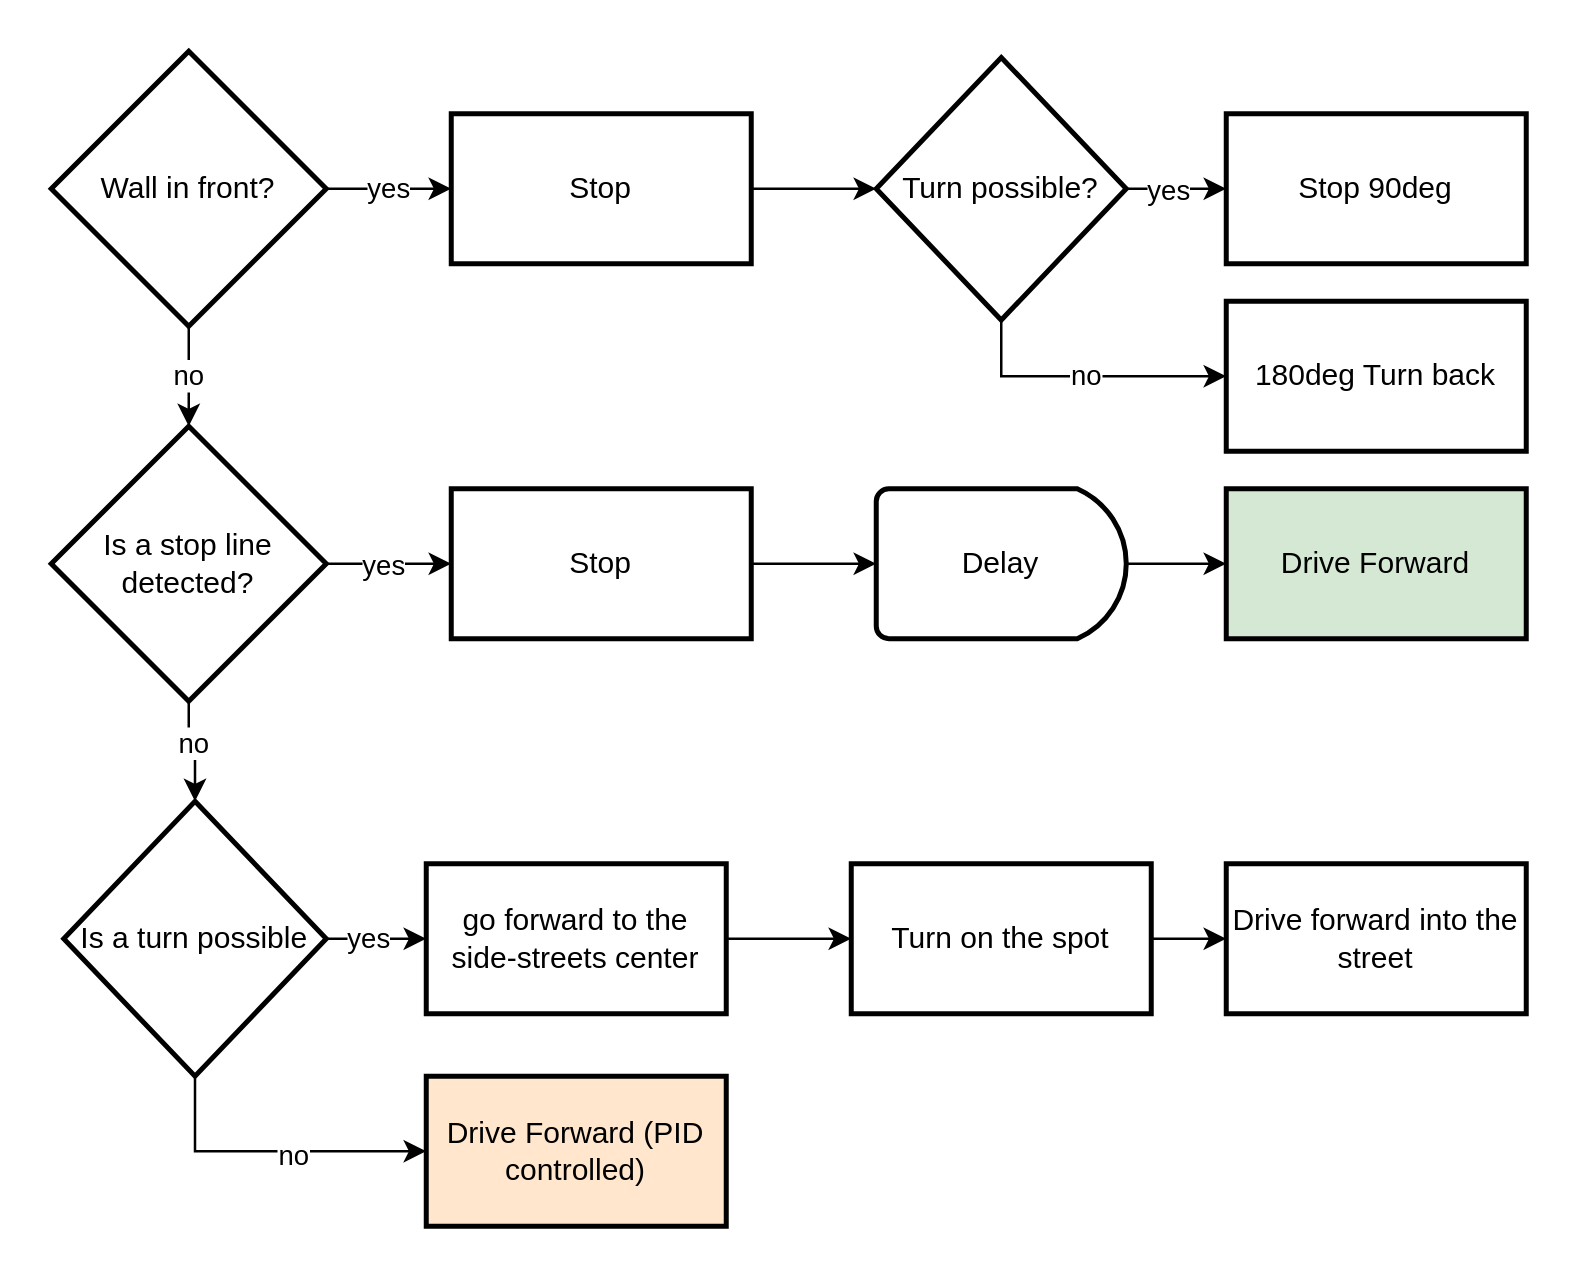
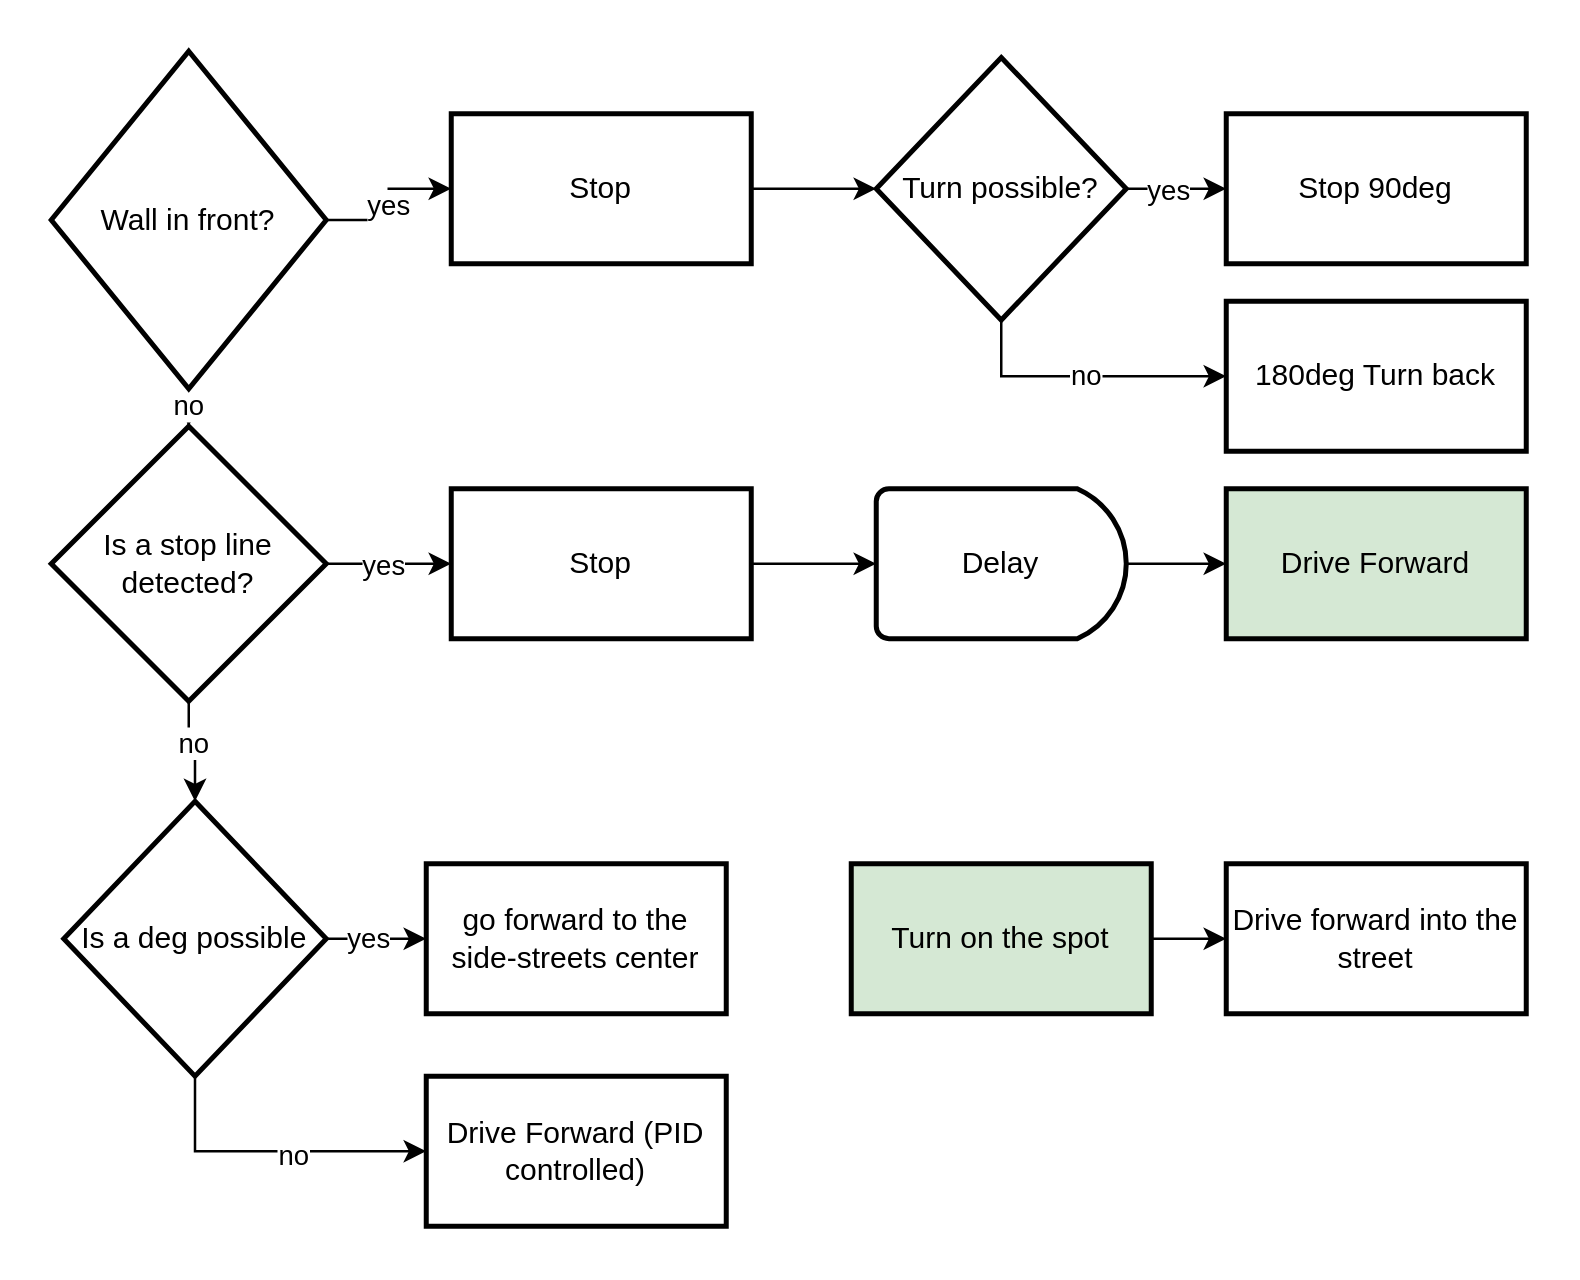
(189, 189) -> (189, 220)
(195, 939) -> (195, 939)
(781, 939) -> none
(1001, 939) -> (1001, 939)
(576, 1151) -> (576, 1151)
